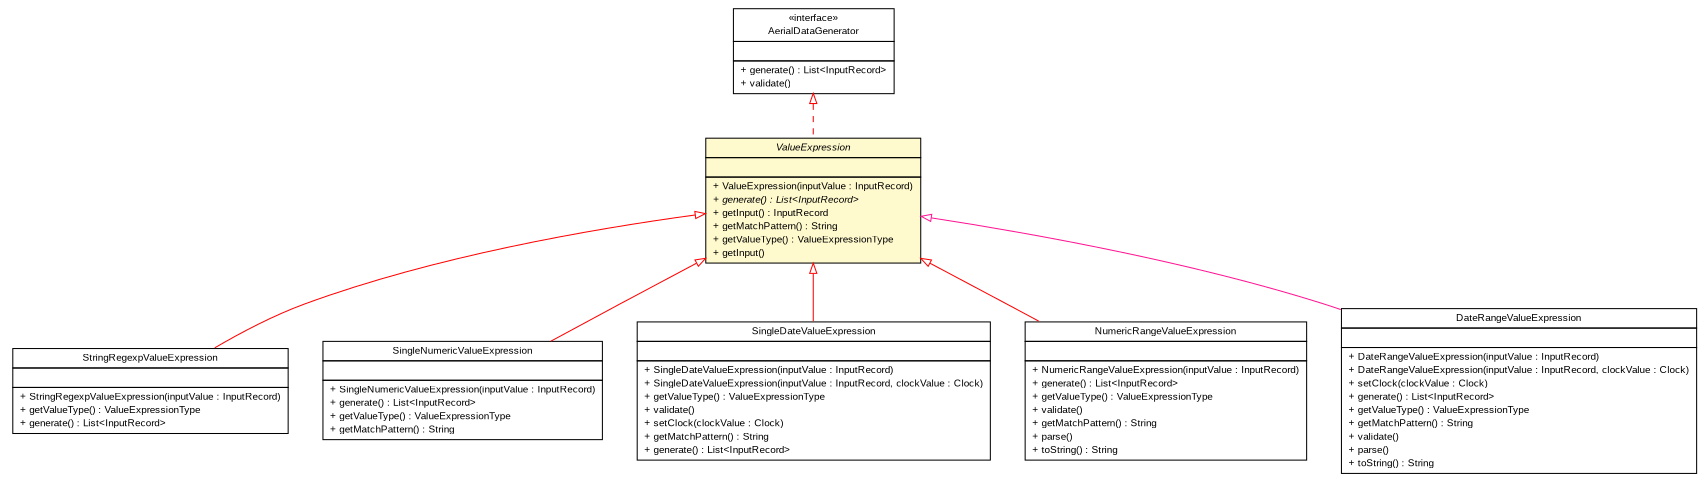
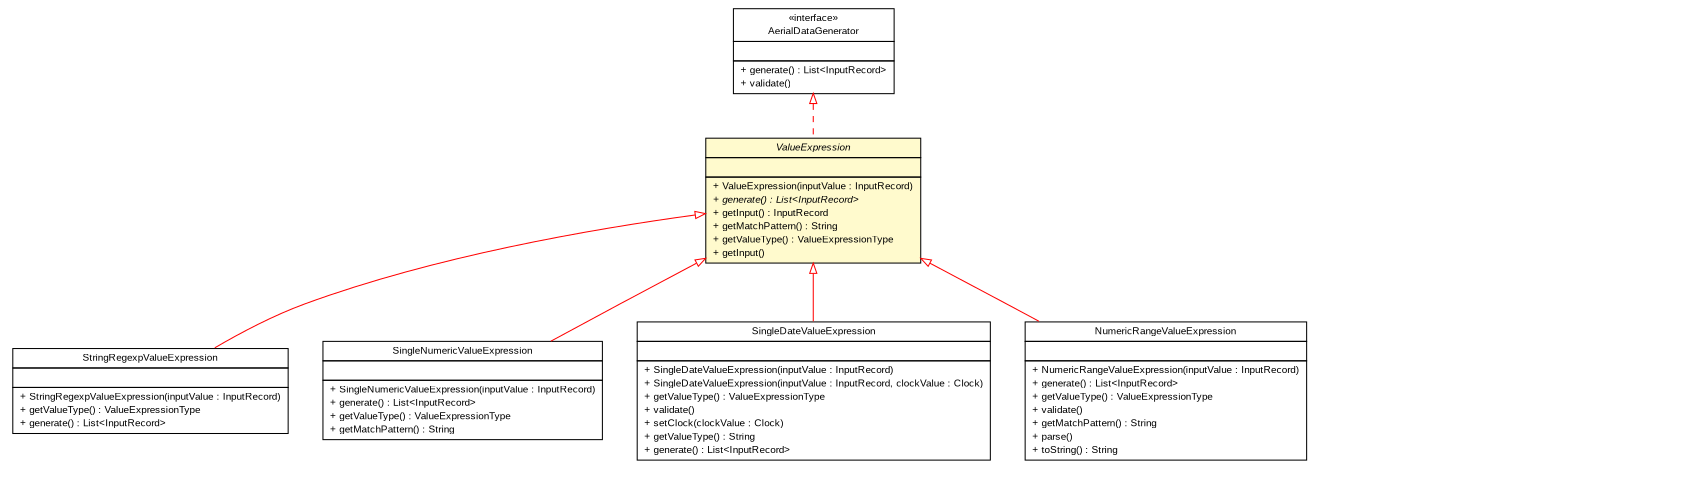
(1519, 391) -> none
(707, 437) -> (700, 437)
